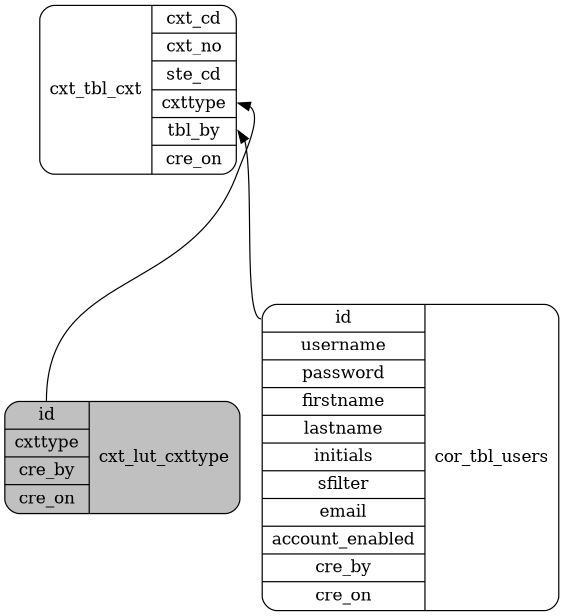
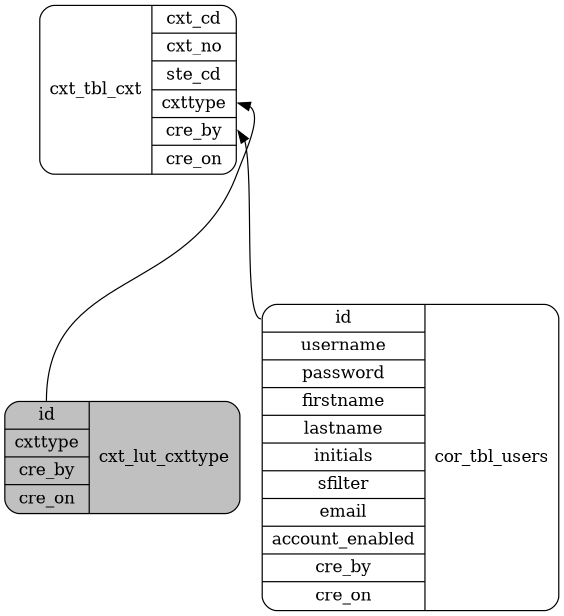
(194, 131) -> (194, 131)
